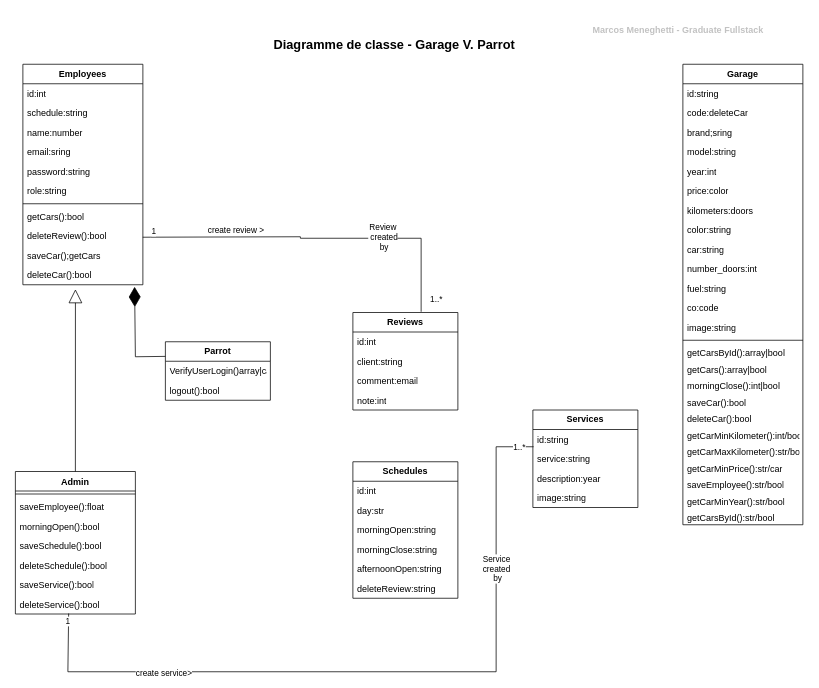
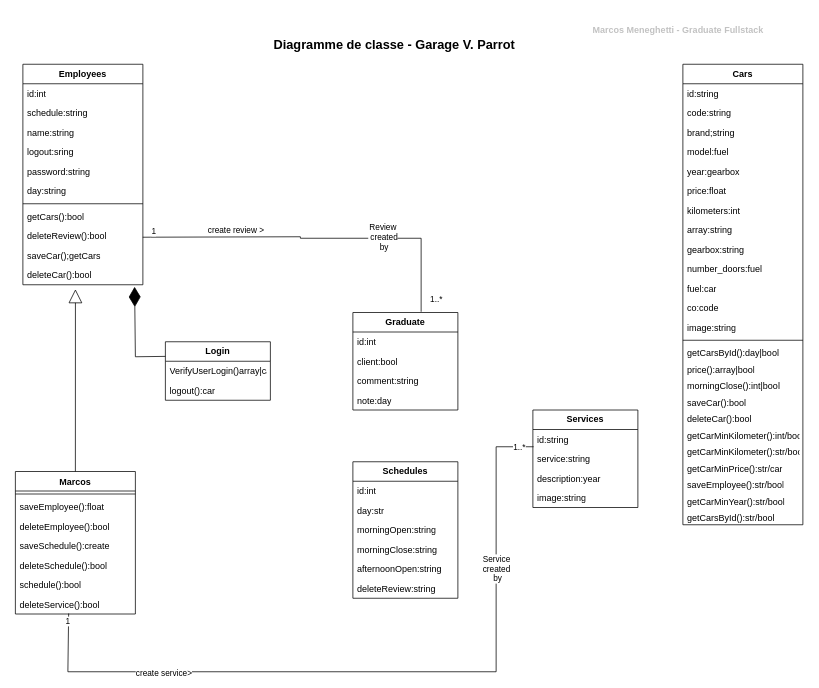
(743, 75) -> (743, 75)
(720, 114) -> (713, 114)
(54, 133) -> (53, 133)
(713, 133) -> (715, 133)
(50, 153) -> (54, 153)
(714, 153) -> (709, 153)
(705, 172) -> (716, 172)
(52, 192) -> (50, 192)
(712, 192) -> (712, 192)
(724, 211) -> (718, 211)
(714, 231) -> (715, 231)
(710, 250) -> (720, 250)
(725, 270) -> (728, 270)
(712, 289) -> (705, 289)
(405, 322) -> (405, 322)
(218, 351) -> (218, 351)
(744, 359) -> (739, 354)
(385, 362) -> (380, 362)
(734, 370) -> (728, 370)
(387, 382) -> (390, 382)
(199, 391) -> (198, 391)
(375, 401) -> (376, 401)
(744, 458) -> (744, 458)
(75, 482) -> (75, 482)
(62, 527) -> (68, 527)
(64, 547) -> (70, 547)
(62, 586) -> (54, 586)
